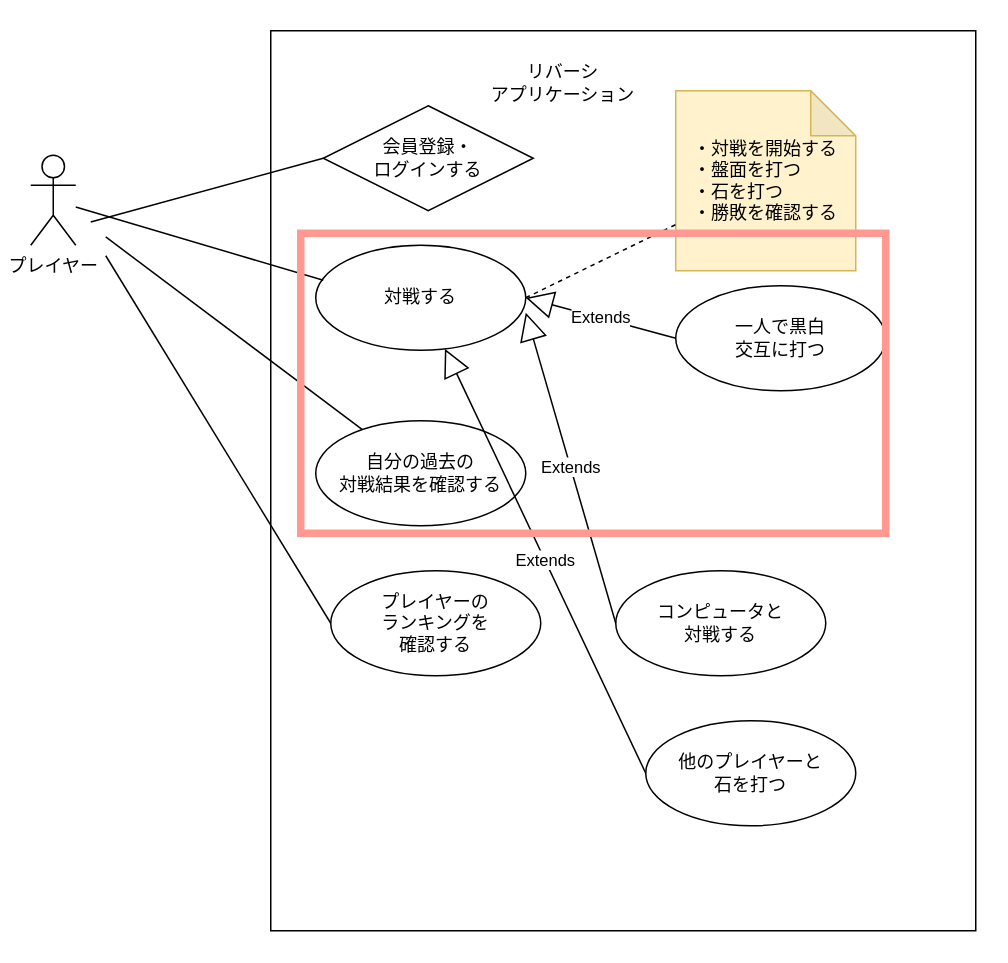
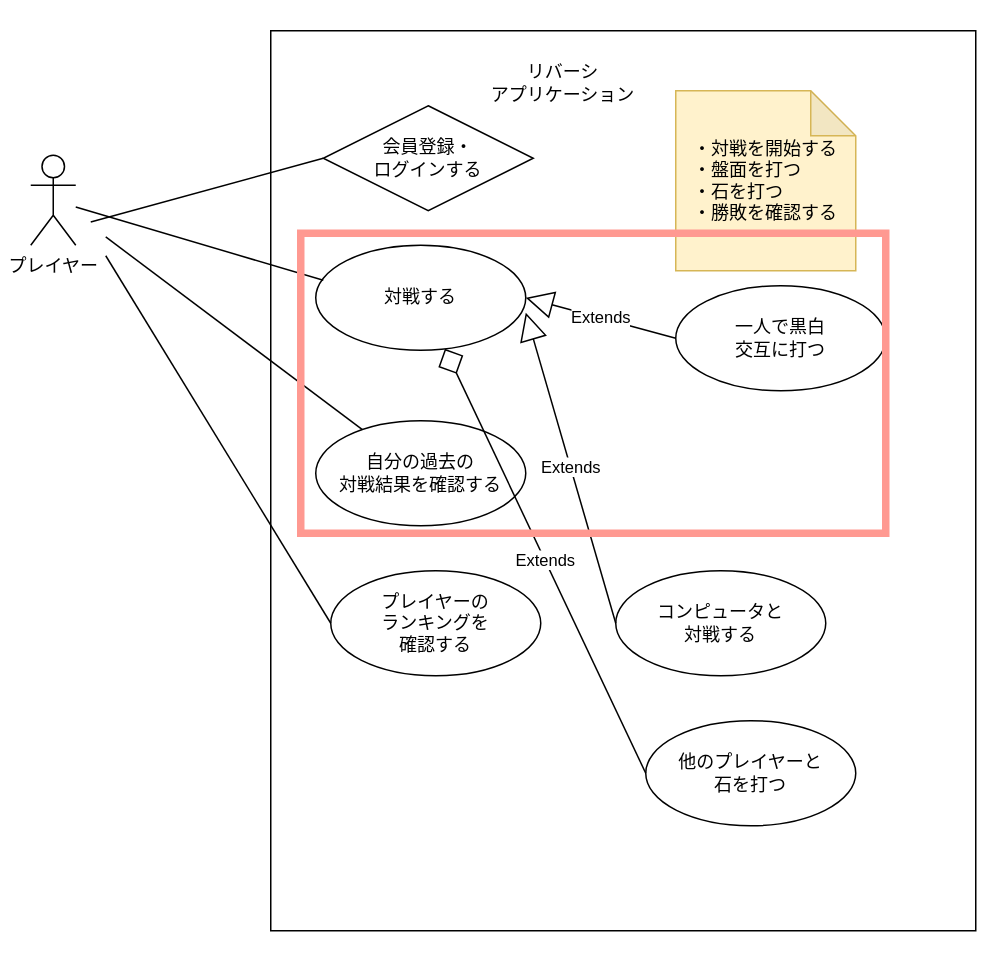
(589, 267) -> none
(457, 374) -> (457, 374)
